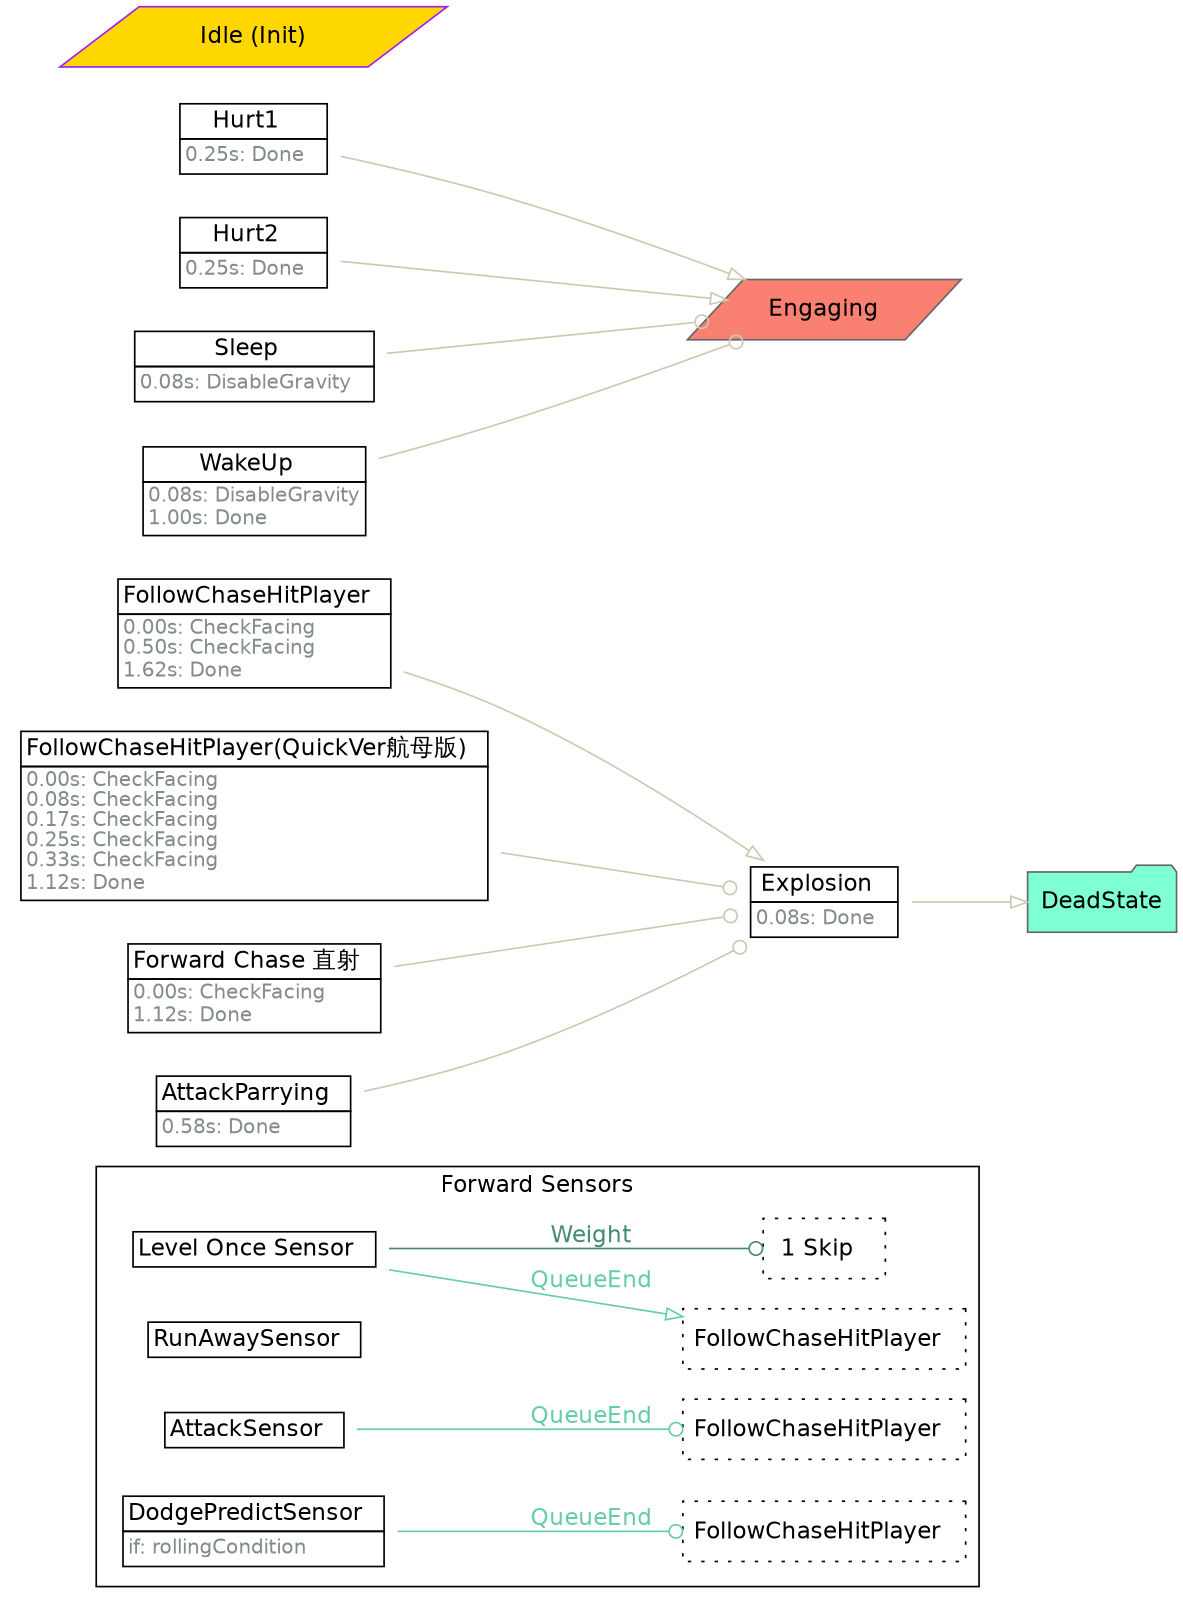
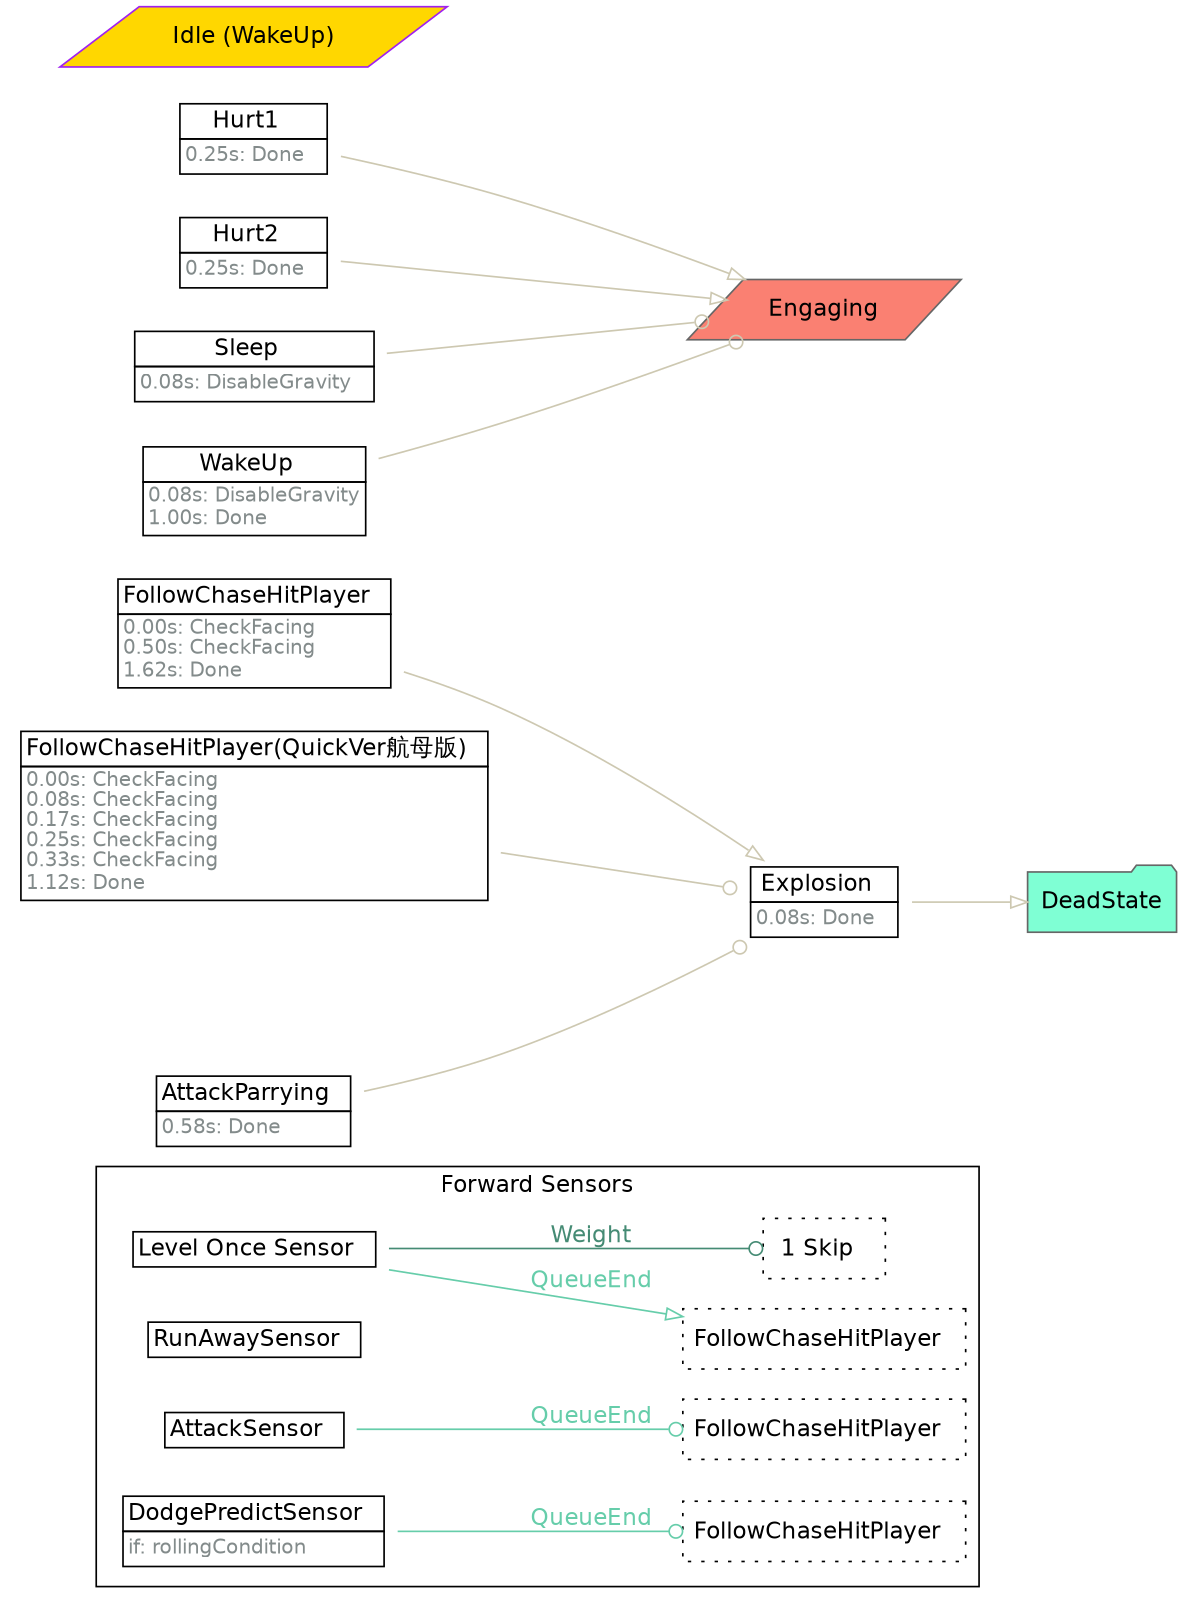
(254, 37) -> (254, 37)
(254, 987) -> none
